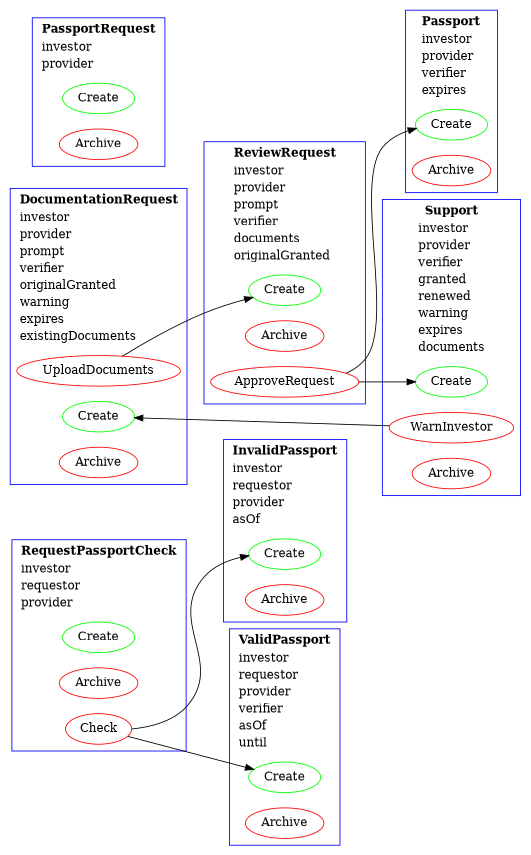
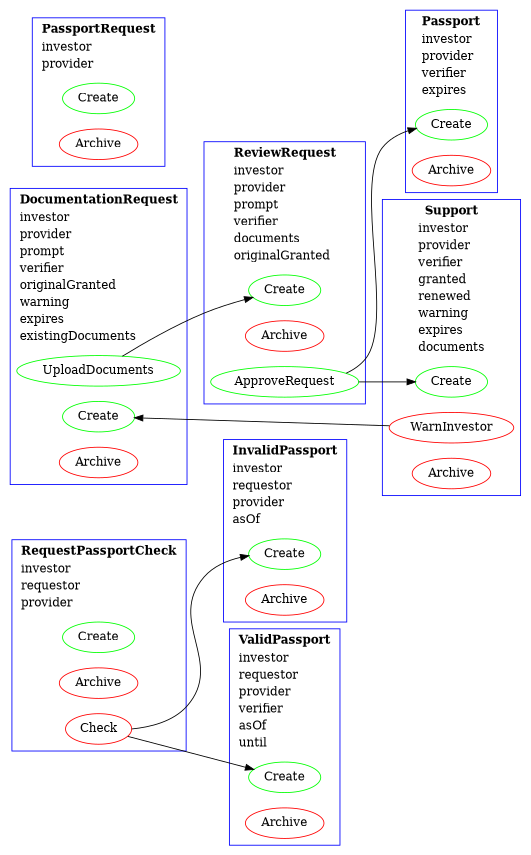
(99, 371) -> (99, 371)
(285, 382) -> (285, 382)
